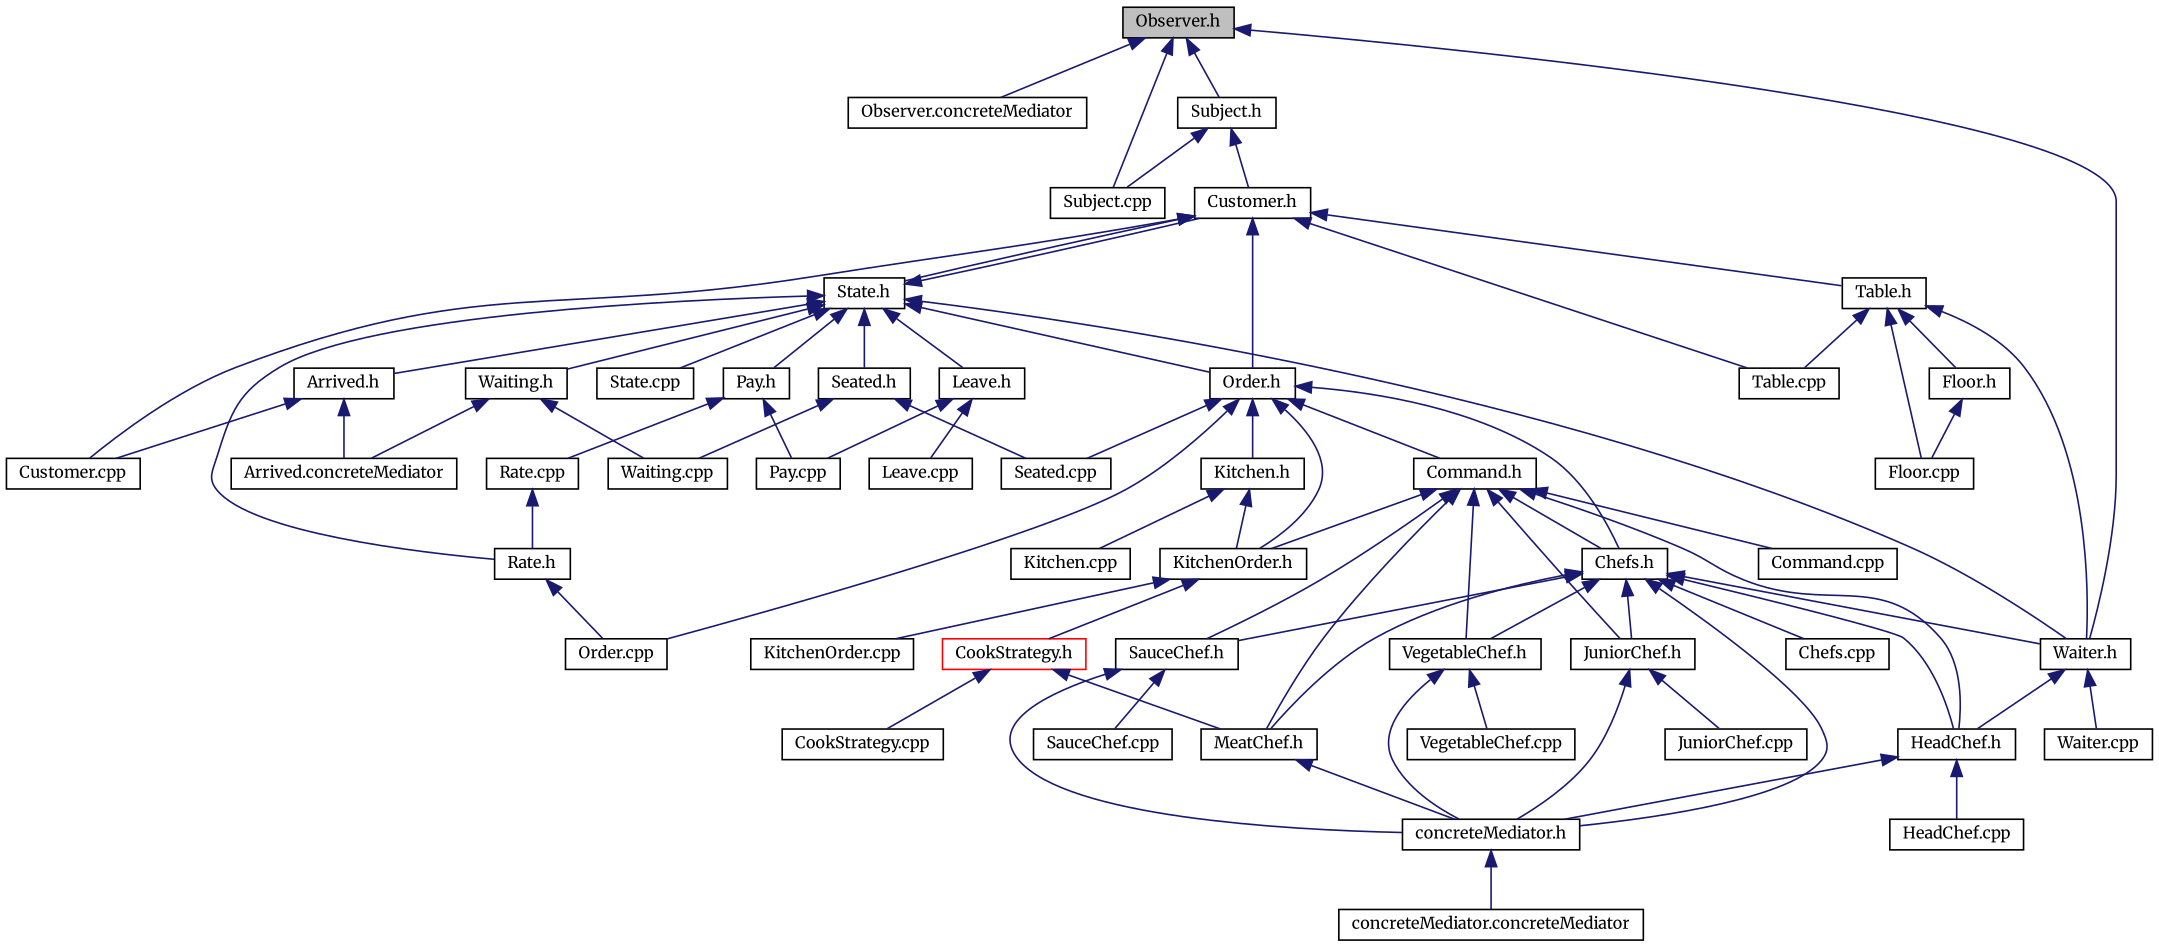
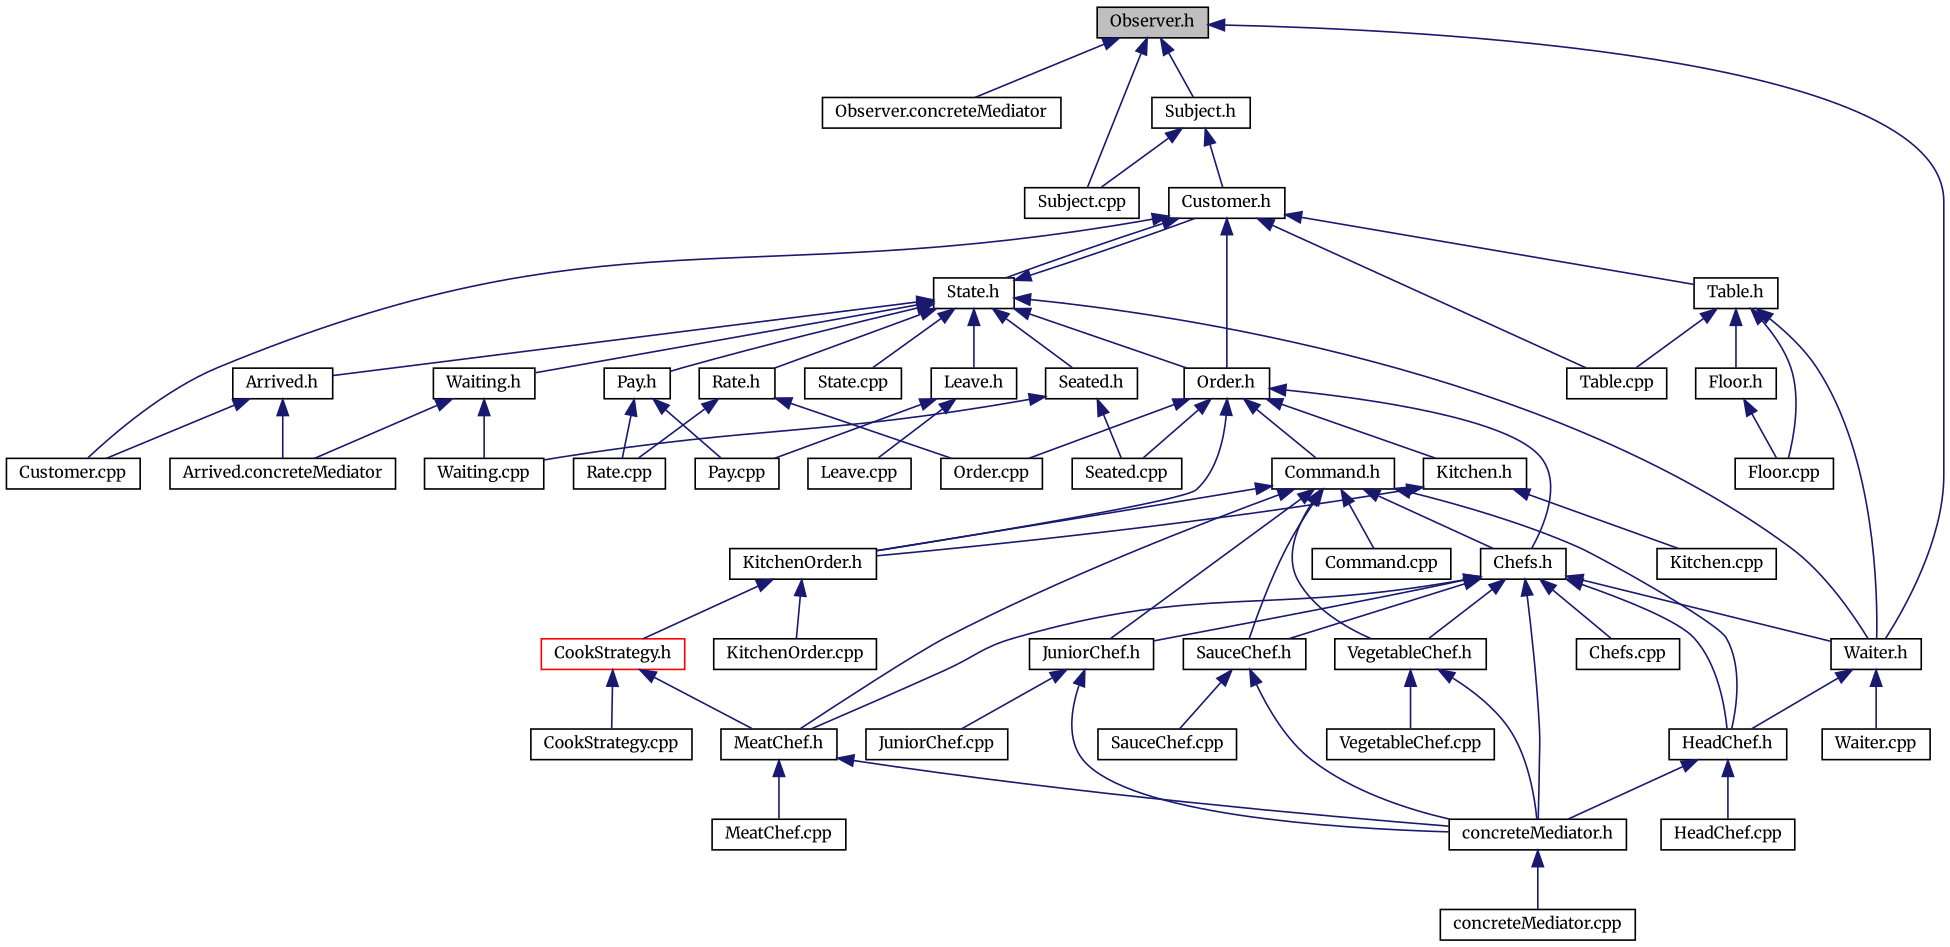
(532, 527) -> (675, 431)
none -> (779, 835)
(1491, 925) -> (1538, 925)
